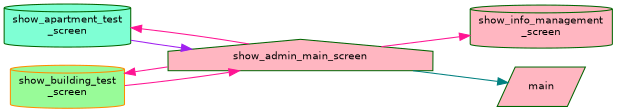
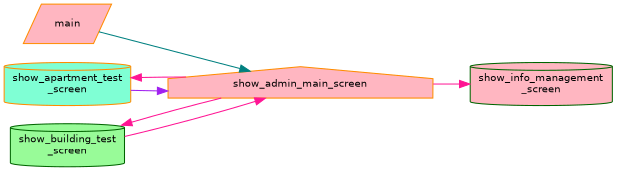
(67, 26) -> (67, 84)
(300, 57) -> (300, 84)
(455, 76) -> (169, 50)
(67, 87) -> (67, 145)
(541, 87) -> (67, 24)
